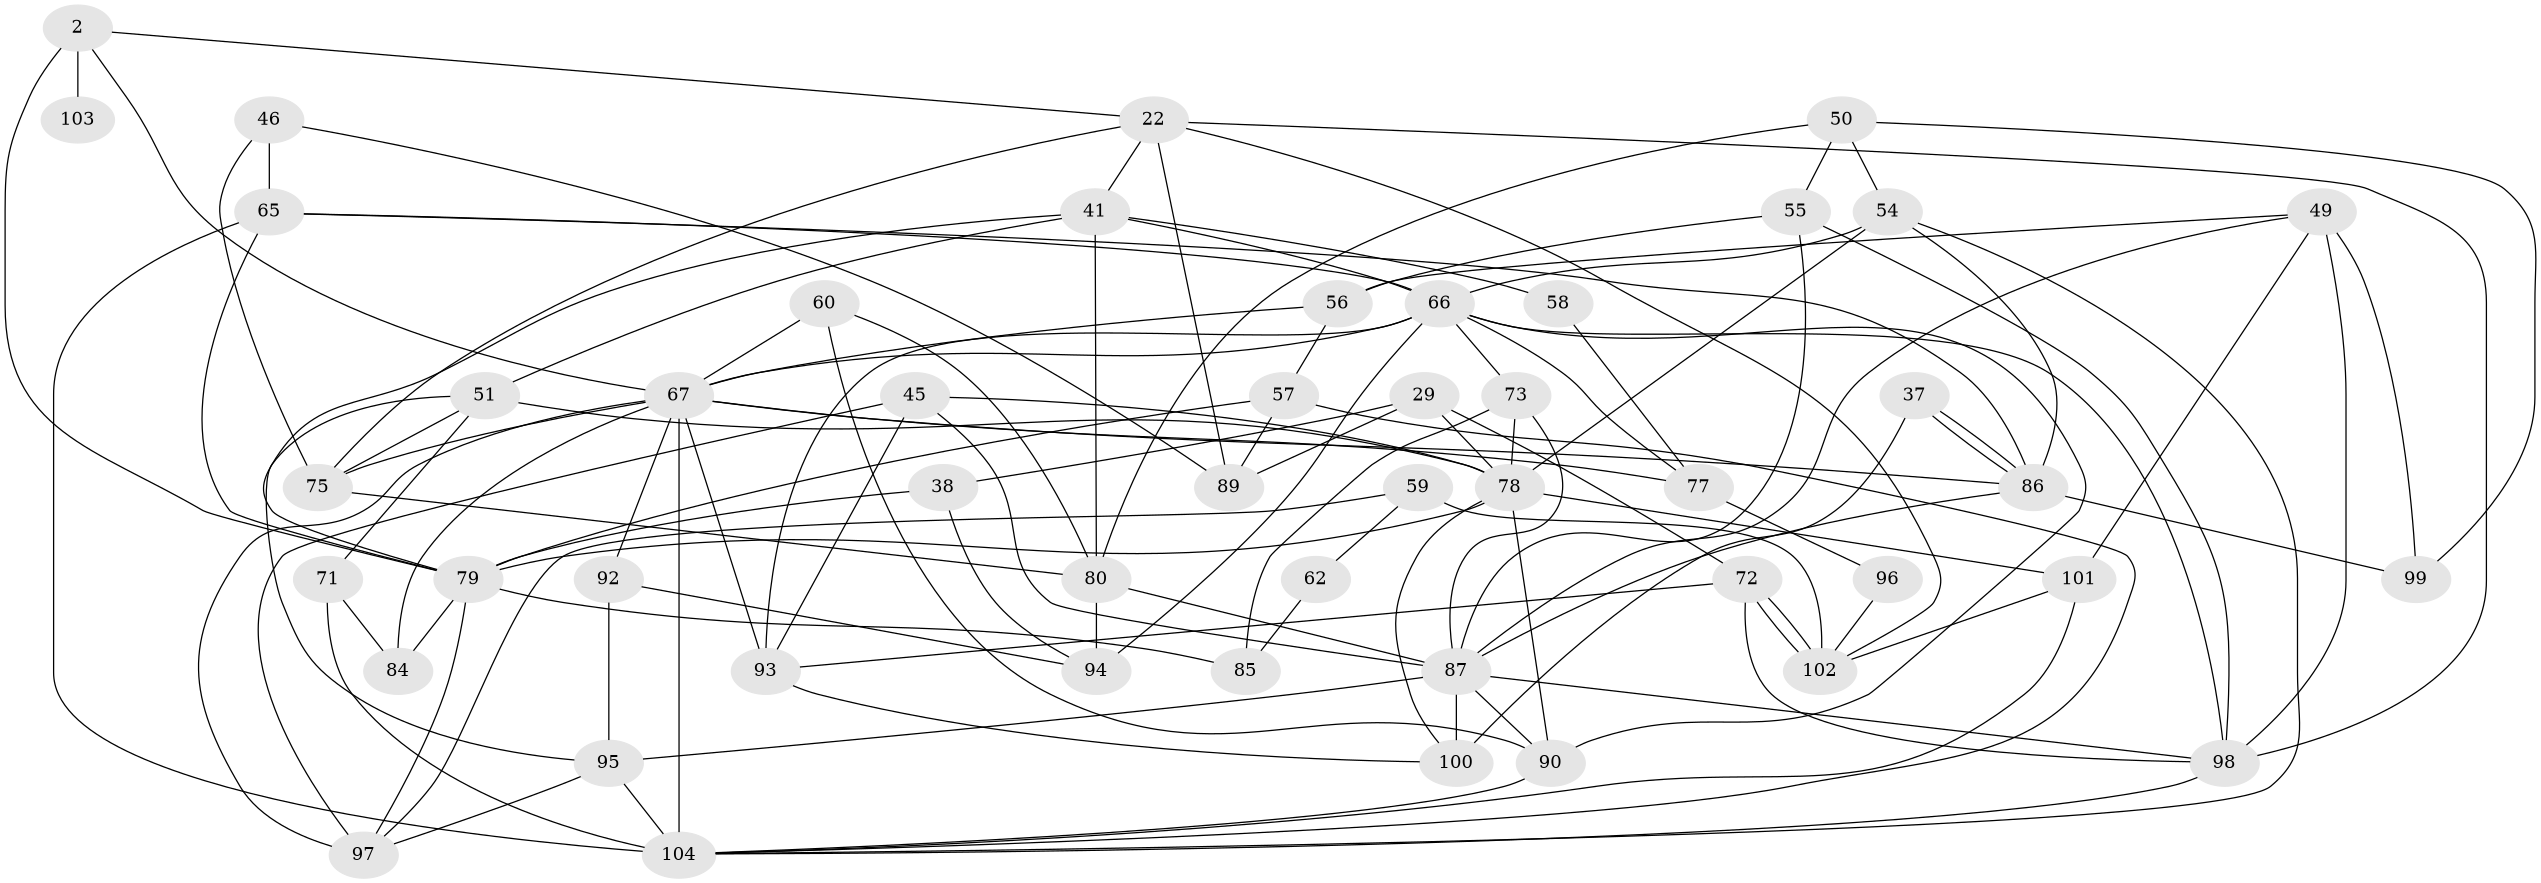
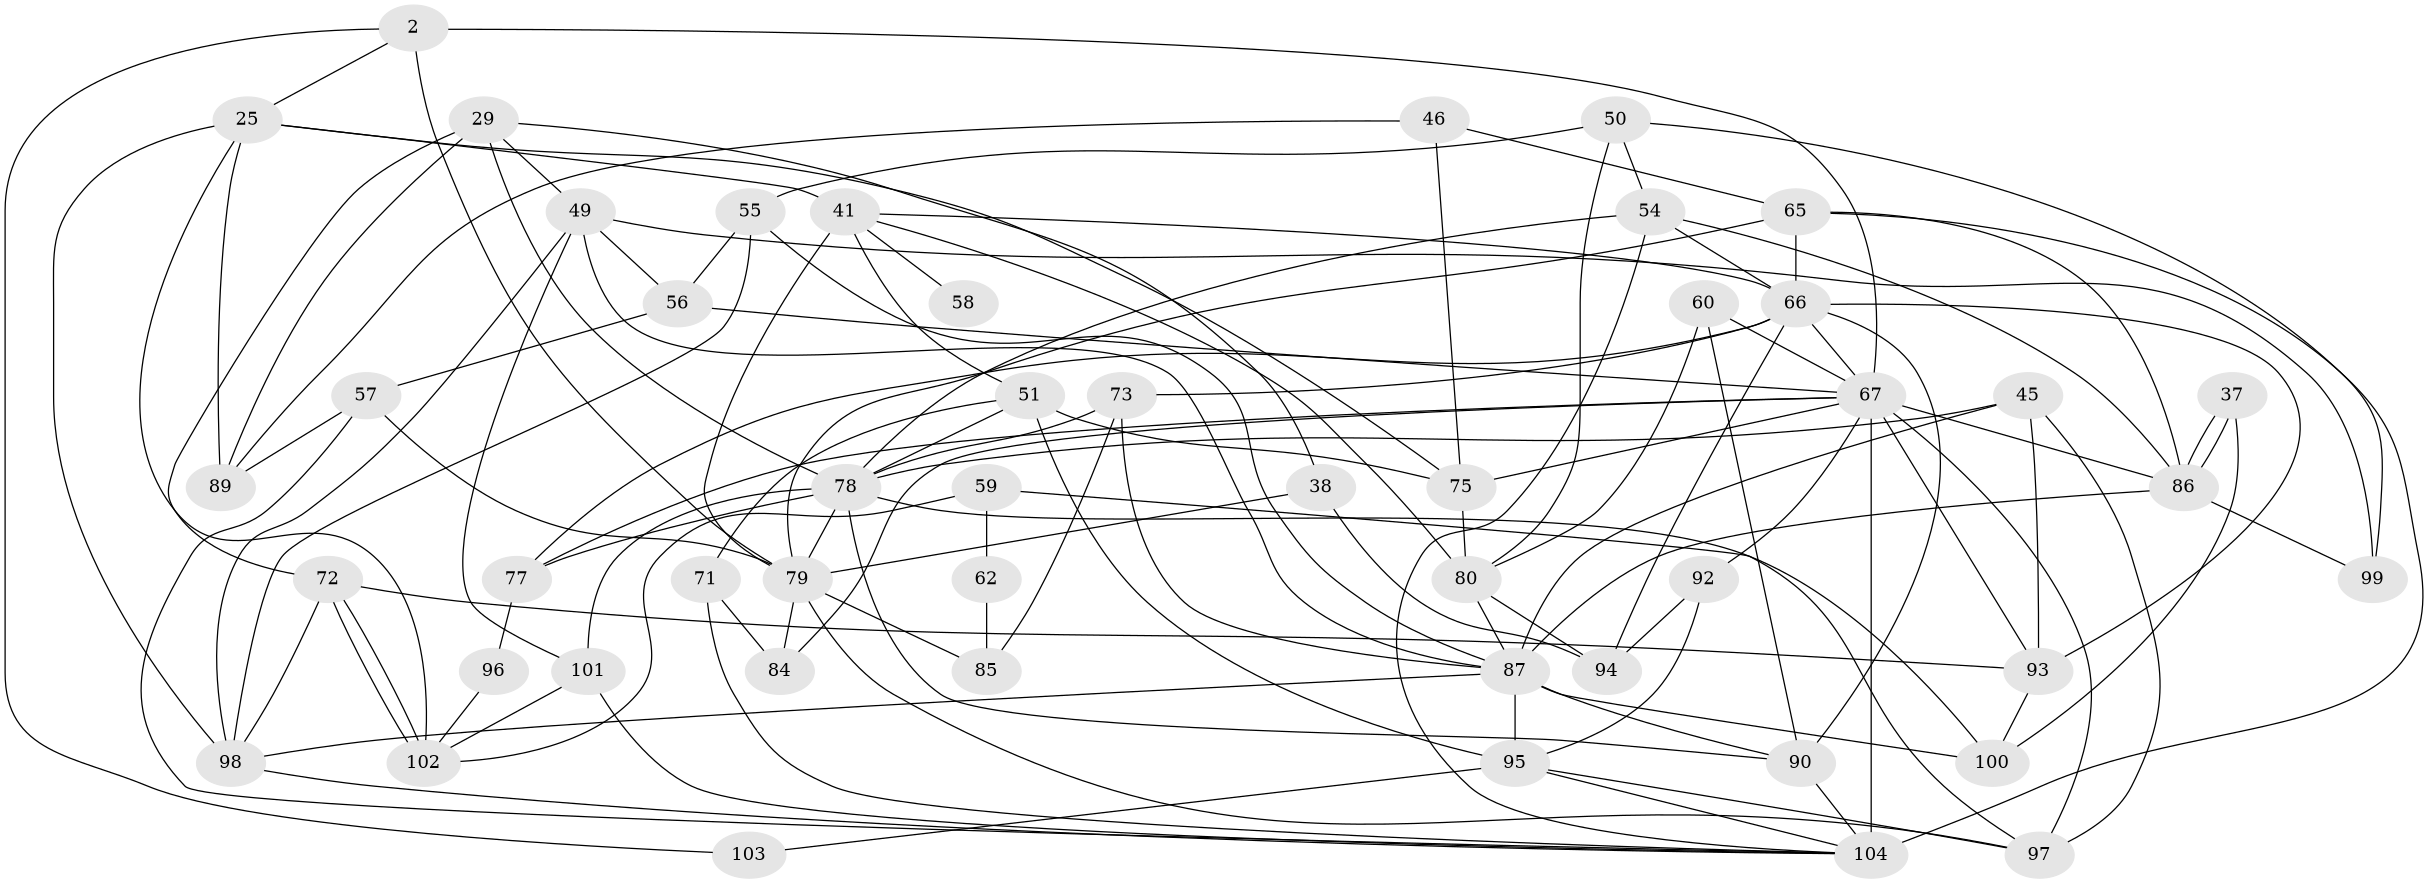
(1154, 120) -> (248, 120)
none -> (532, 166)
(1994, 352) -> none
(1626, 392) -> (678, 526)
none -> (1133, 809)
